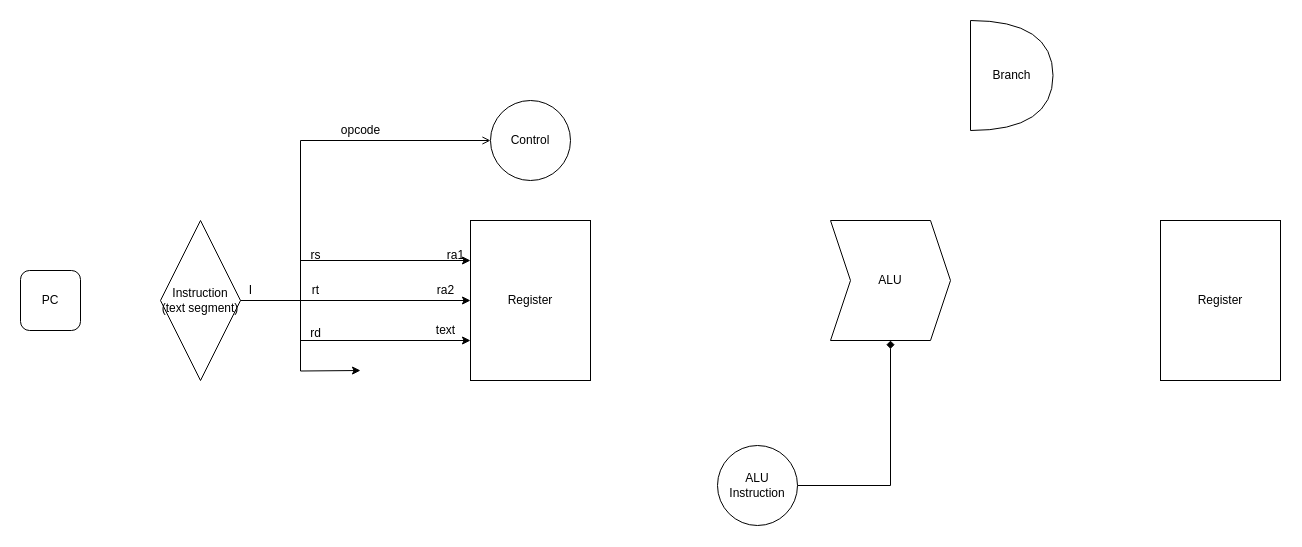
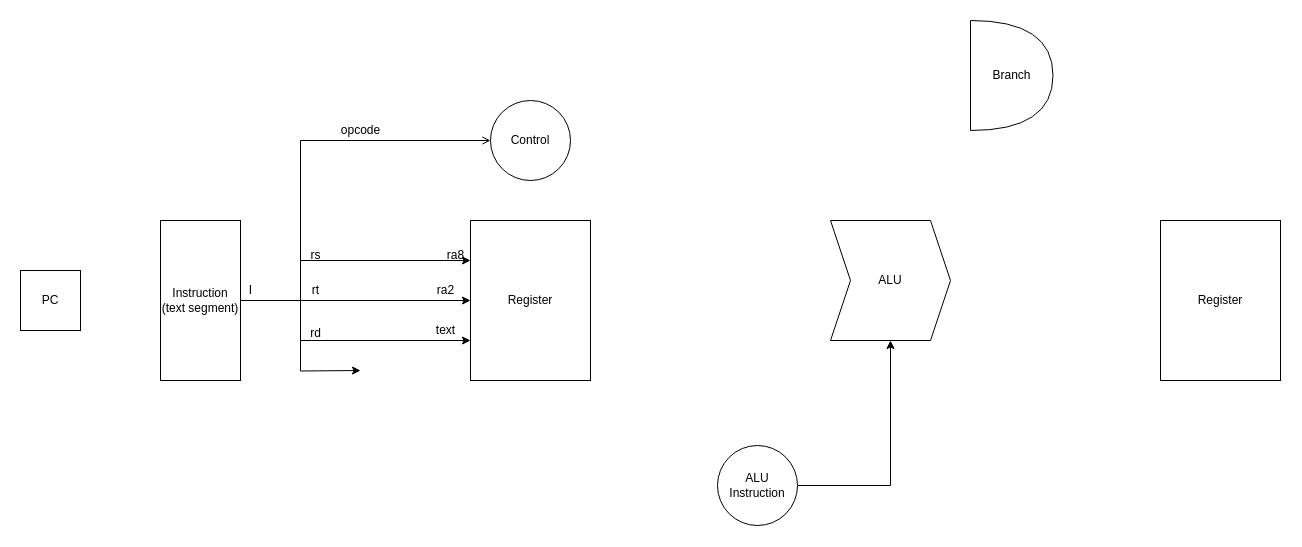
(456, 256) -> (456, 256)
(51, 301) -> (51, 301)
(201, 301) -> (201, 301)
(891, 349) -> (891, 348)
